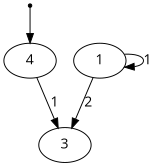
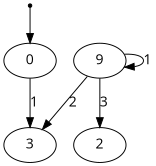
(30, 61) -> (30, 61)
(100, 61) -> (100, 61)
none -> (100, 145)
